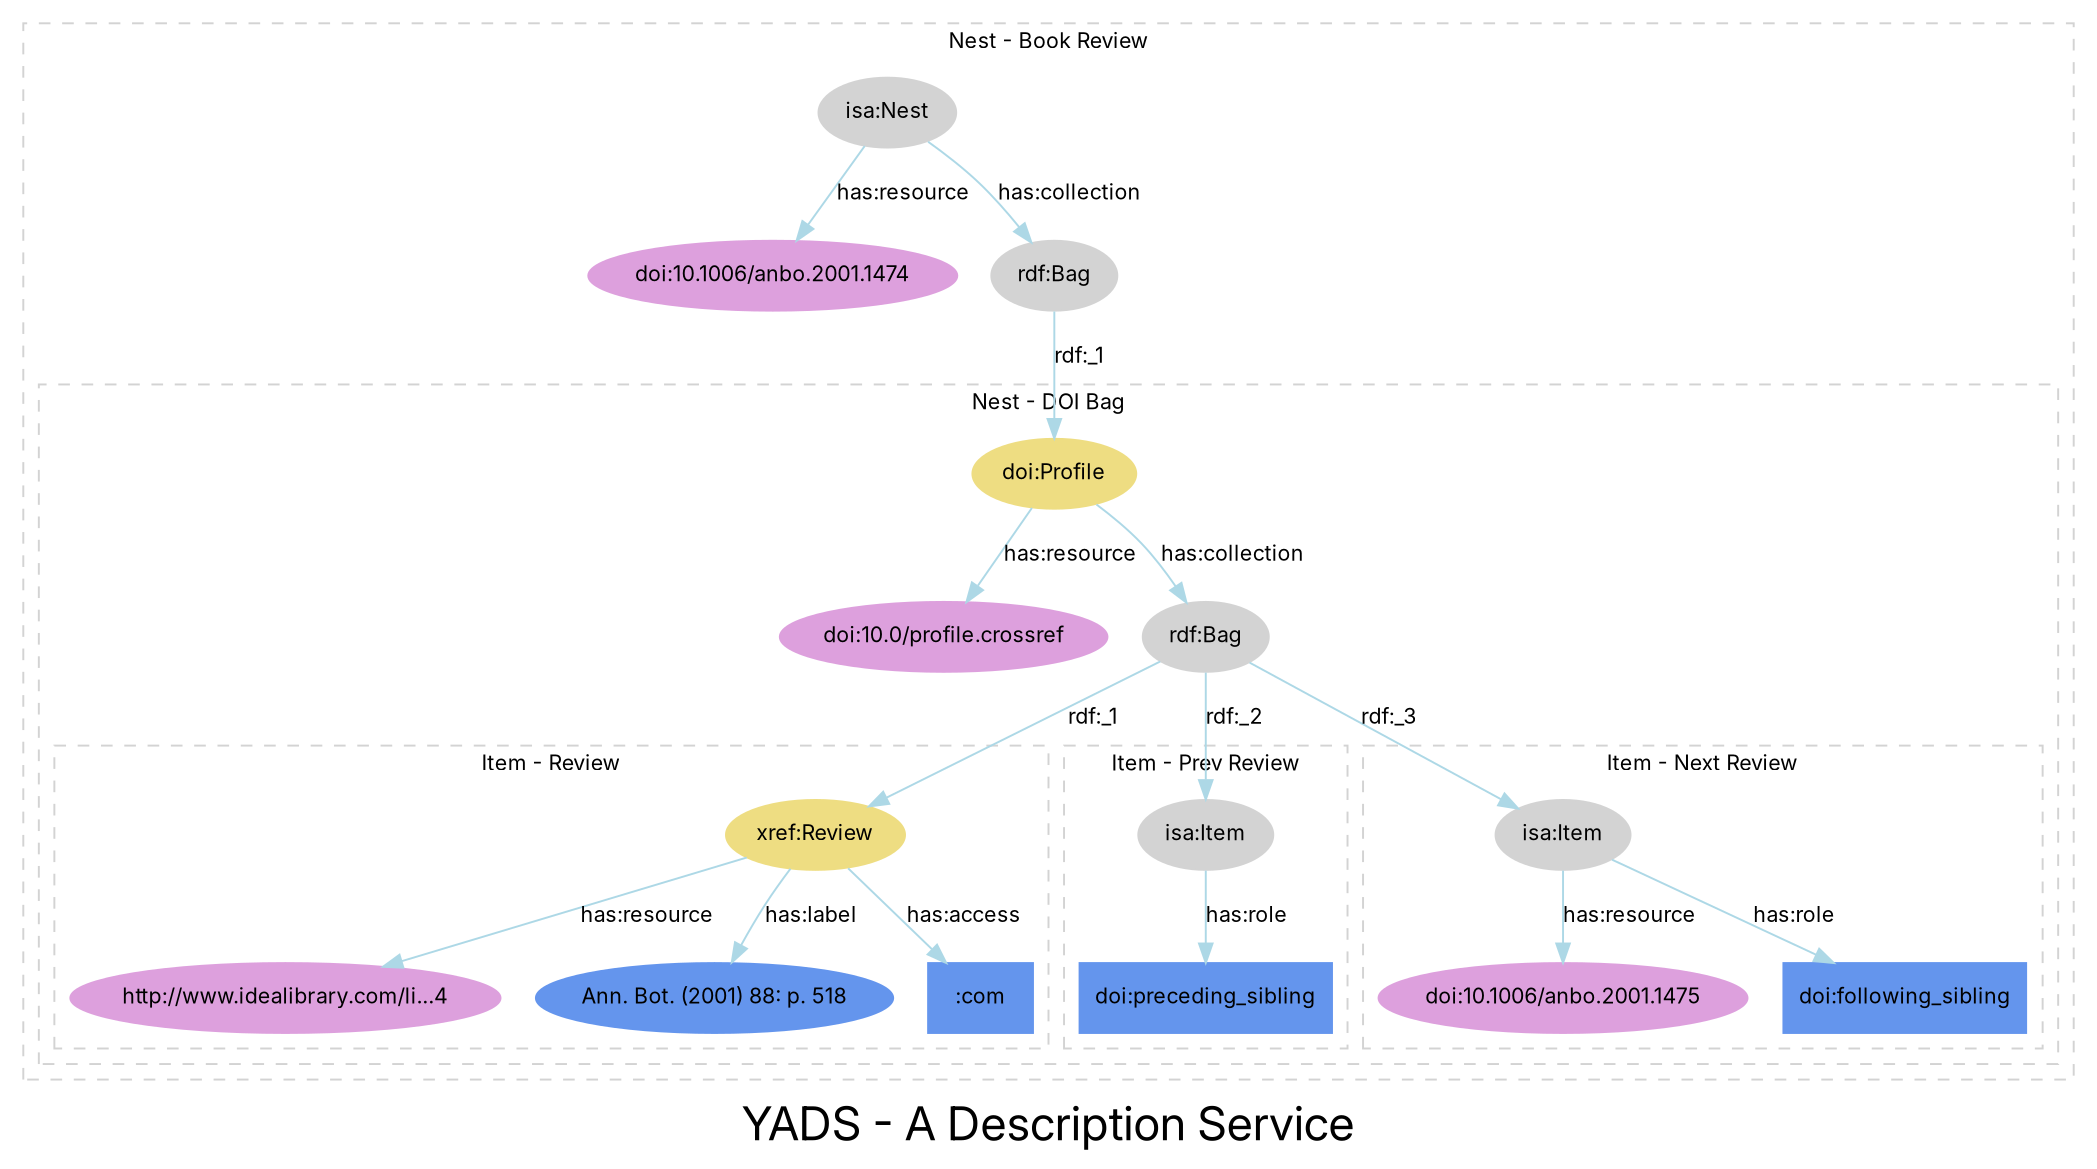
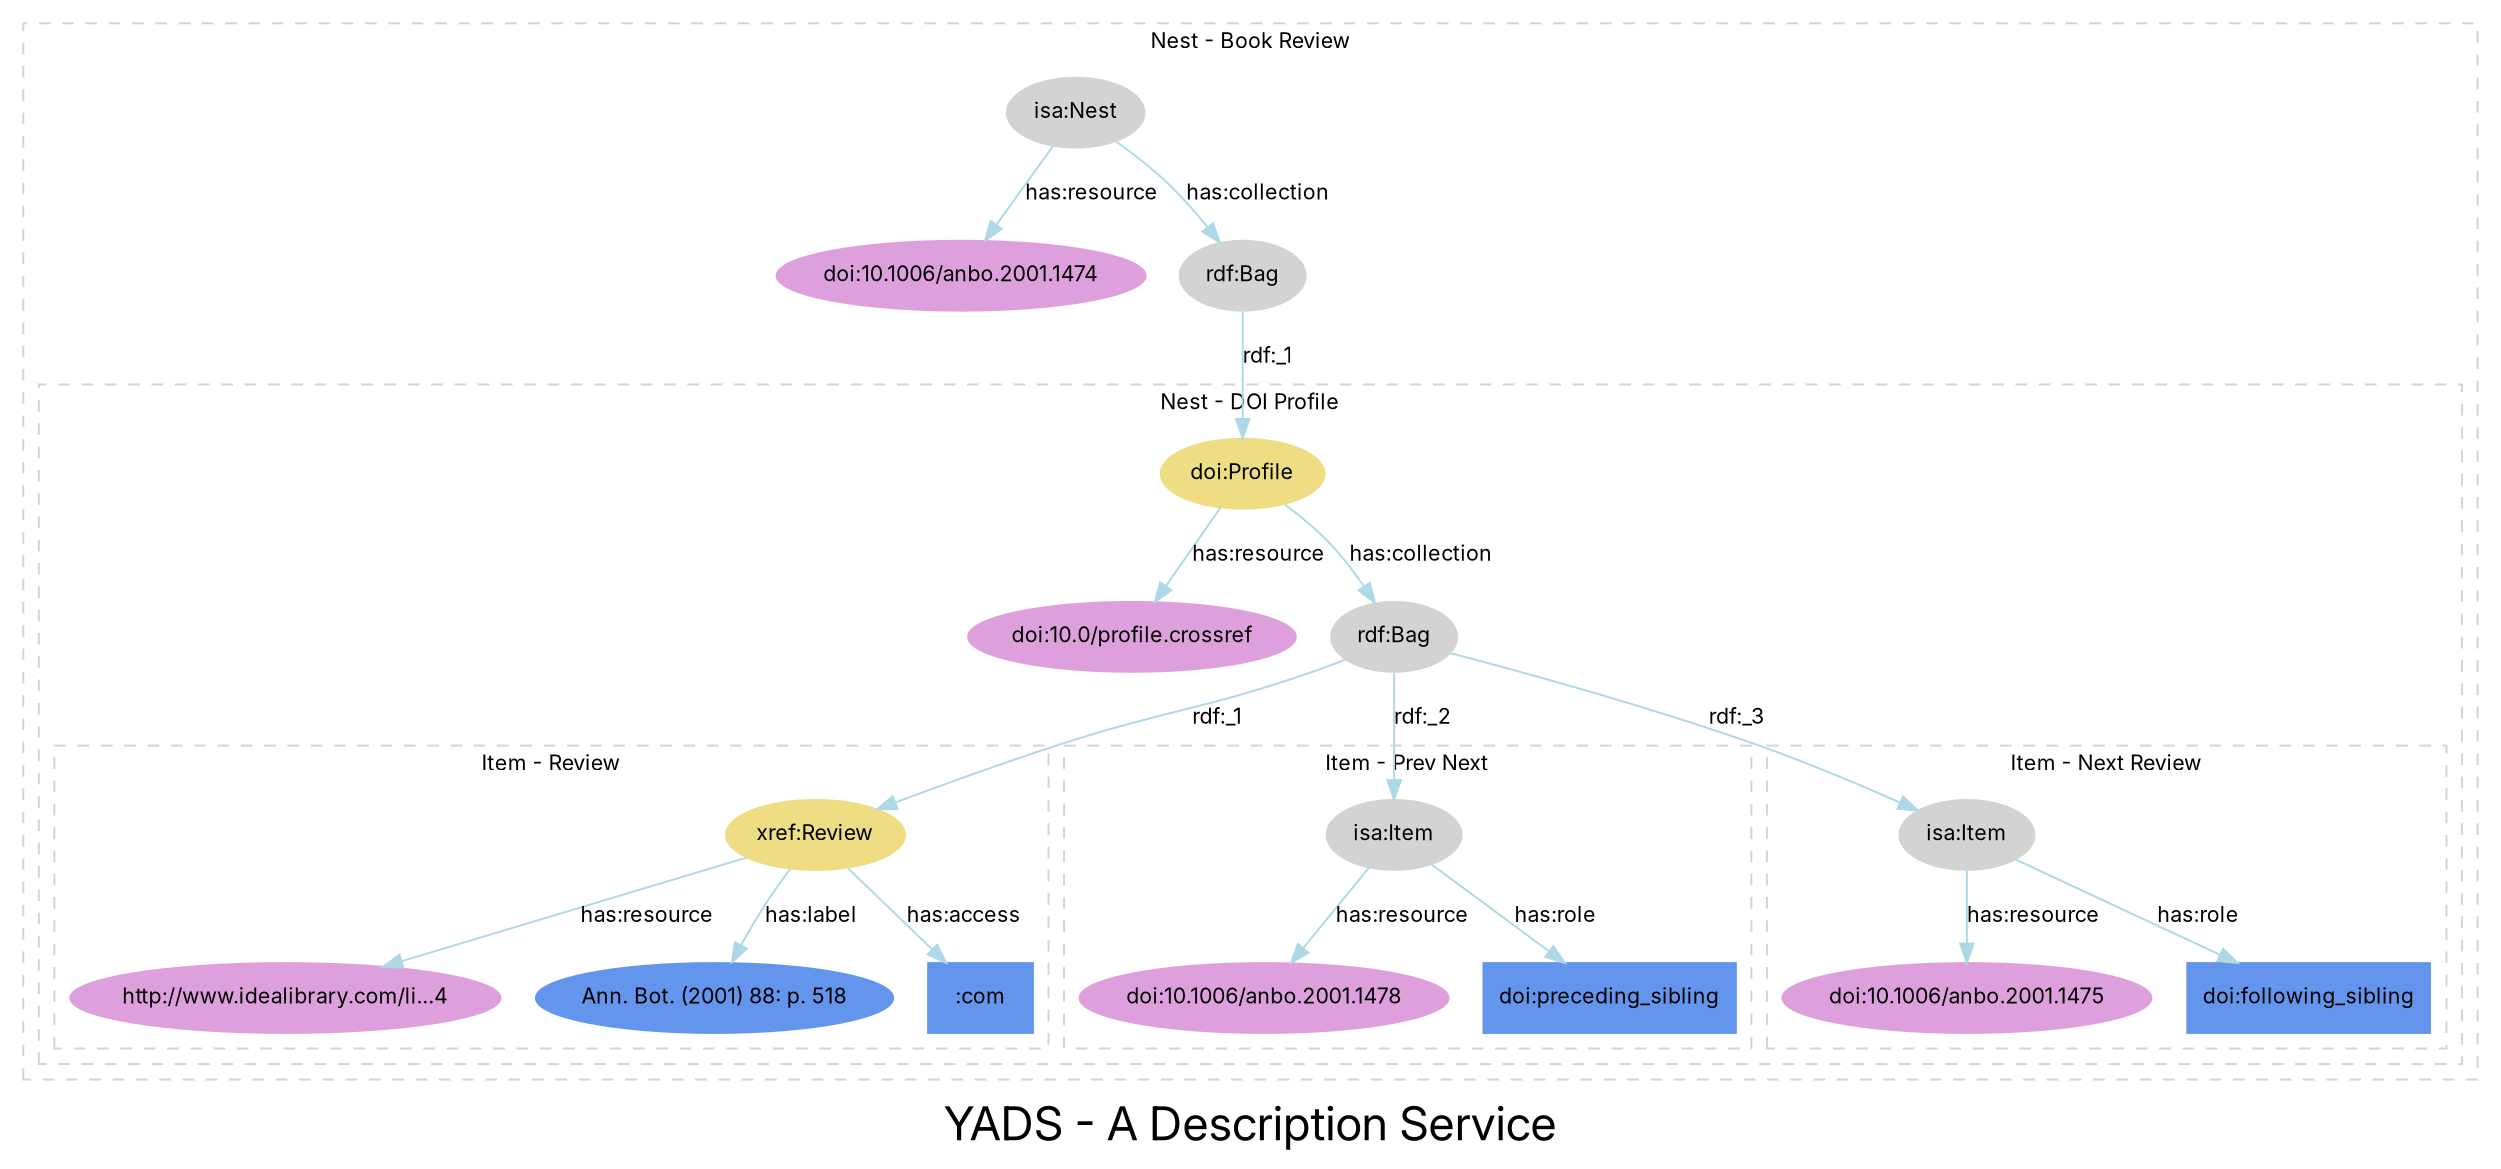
(1048, 404) -> (1250, 404)
(1206, 765) -> (1408, 765)
none -> (1264, 998)
